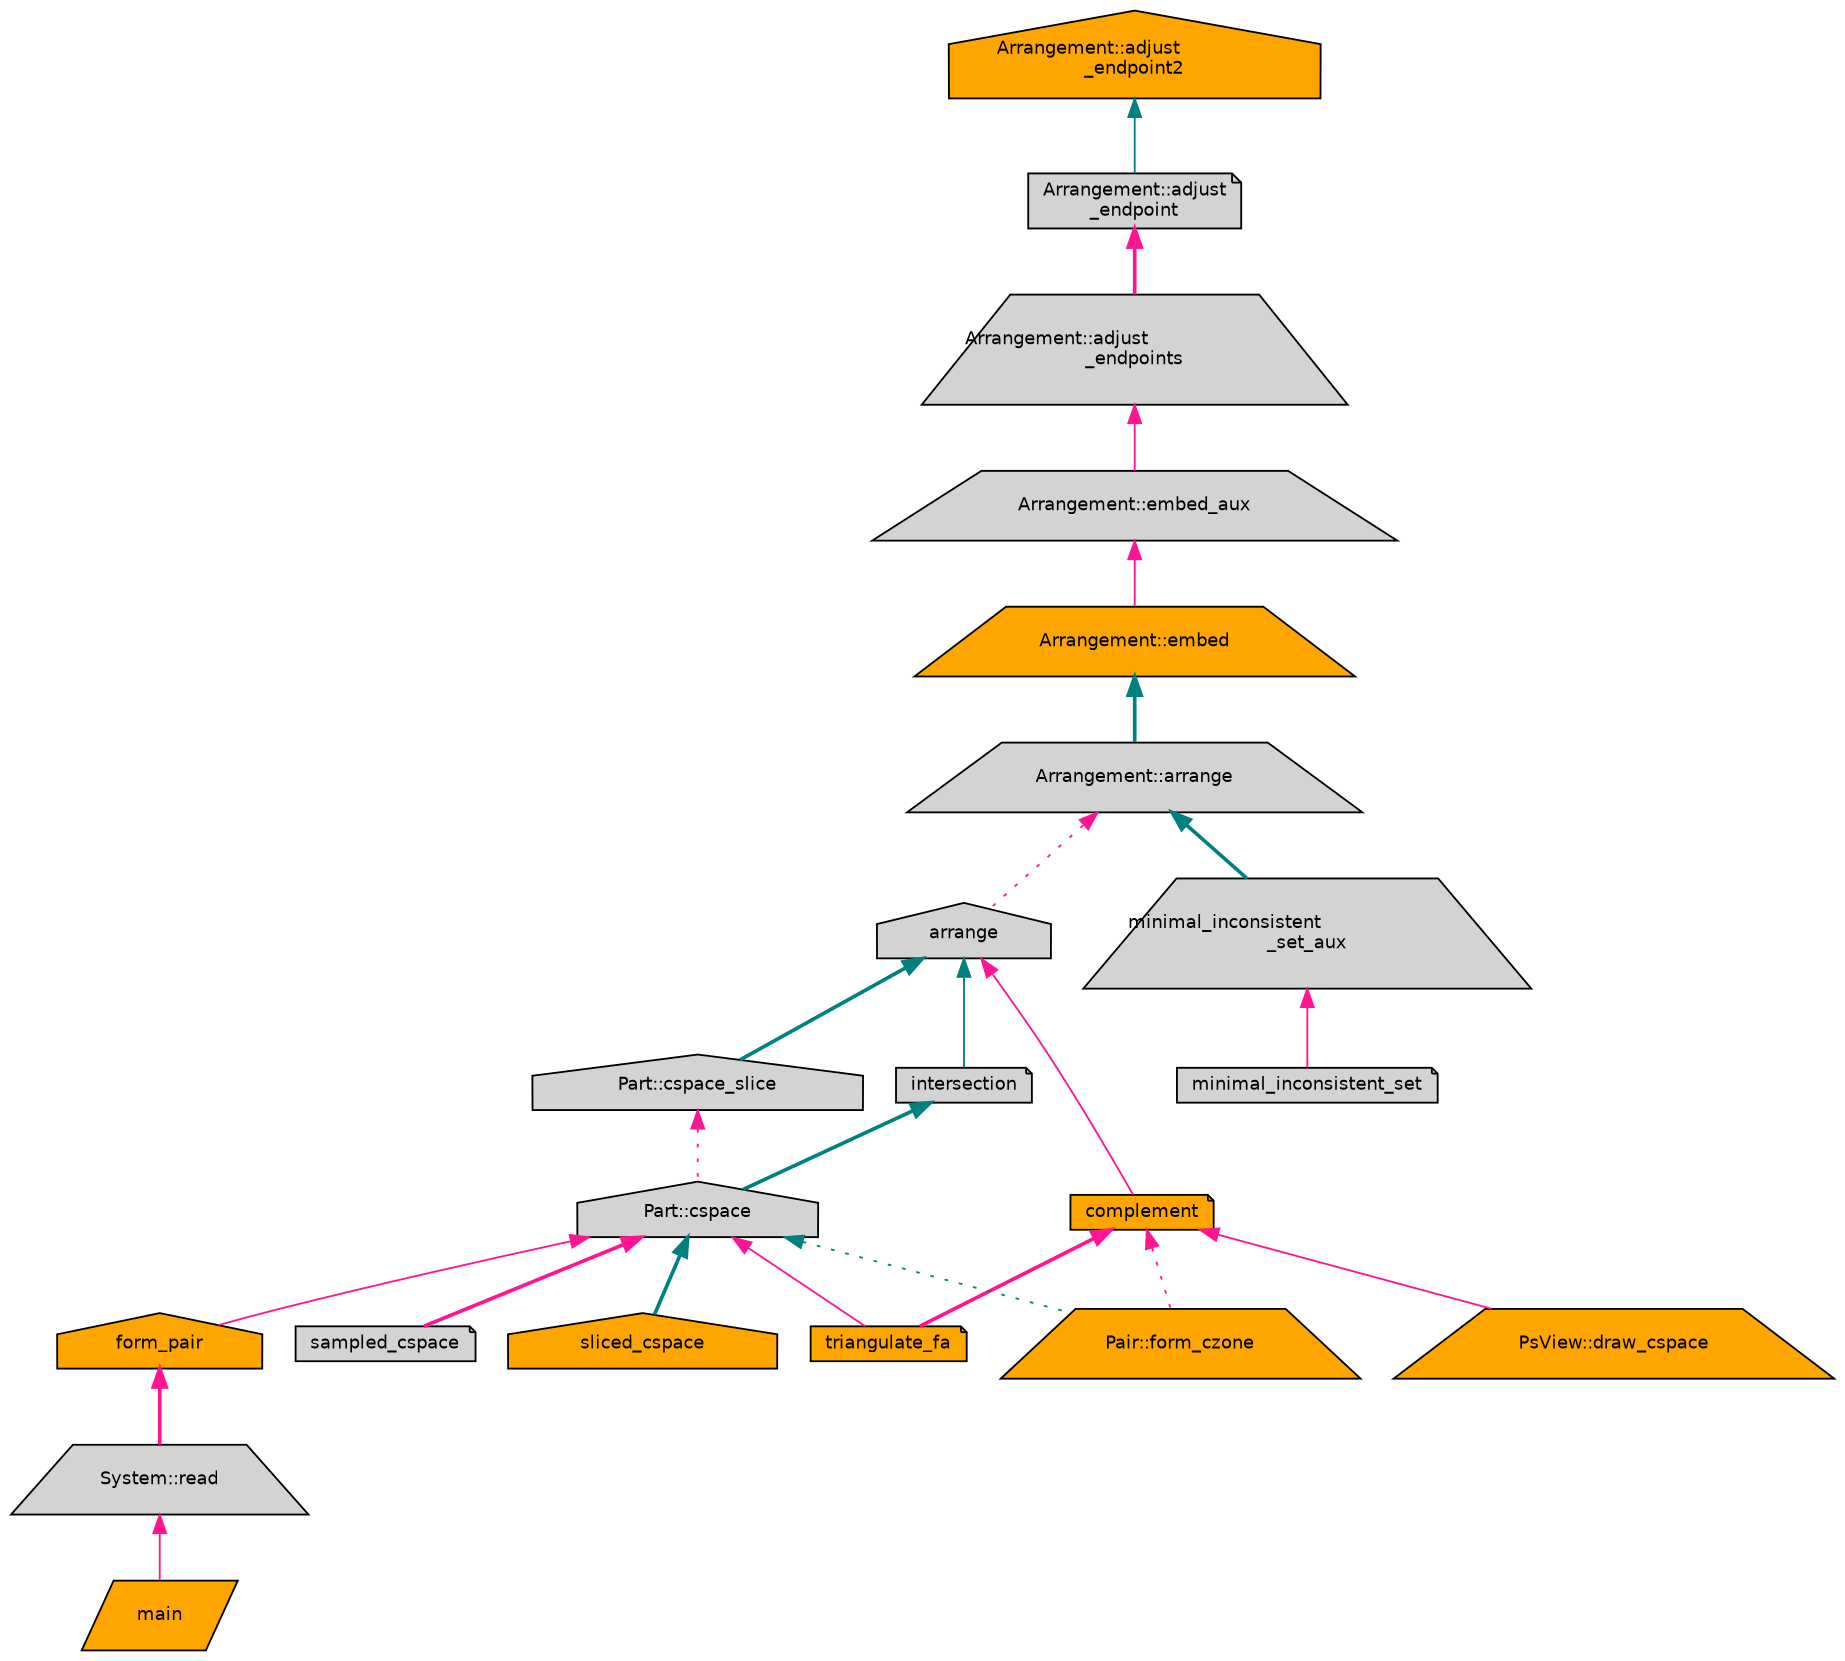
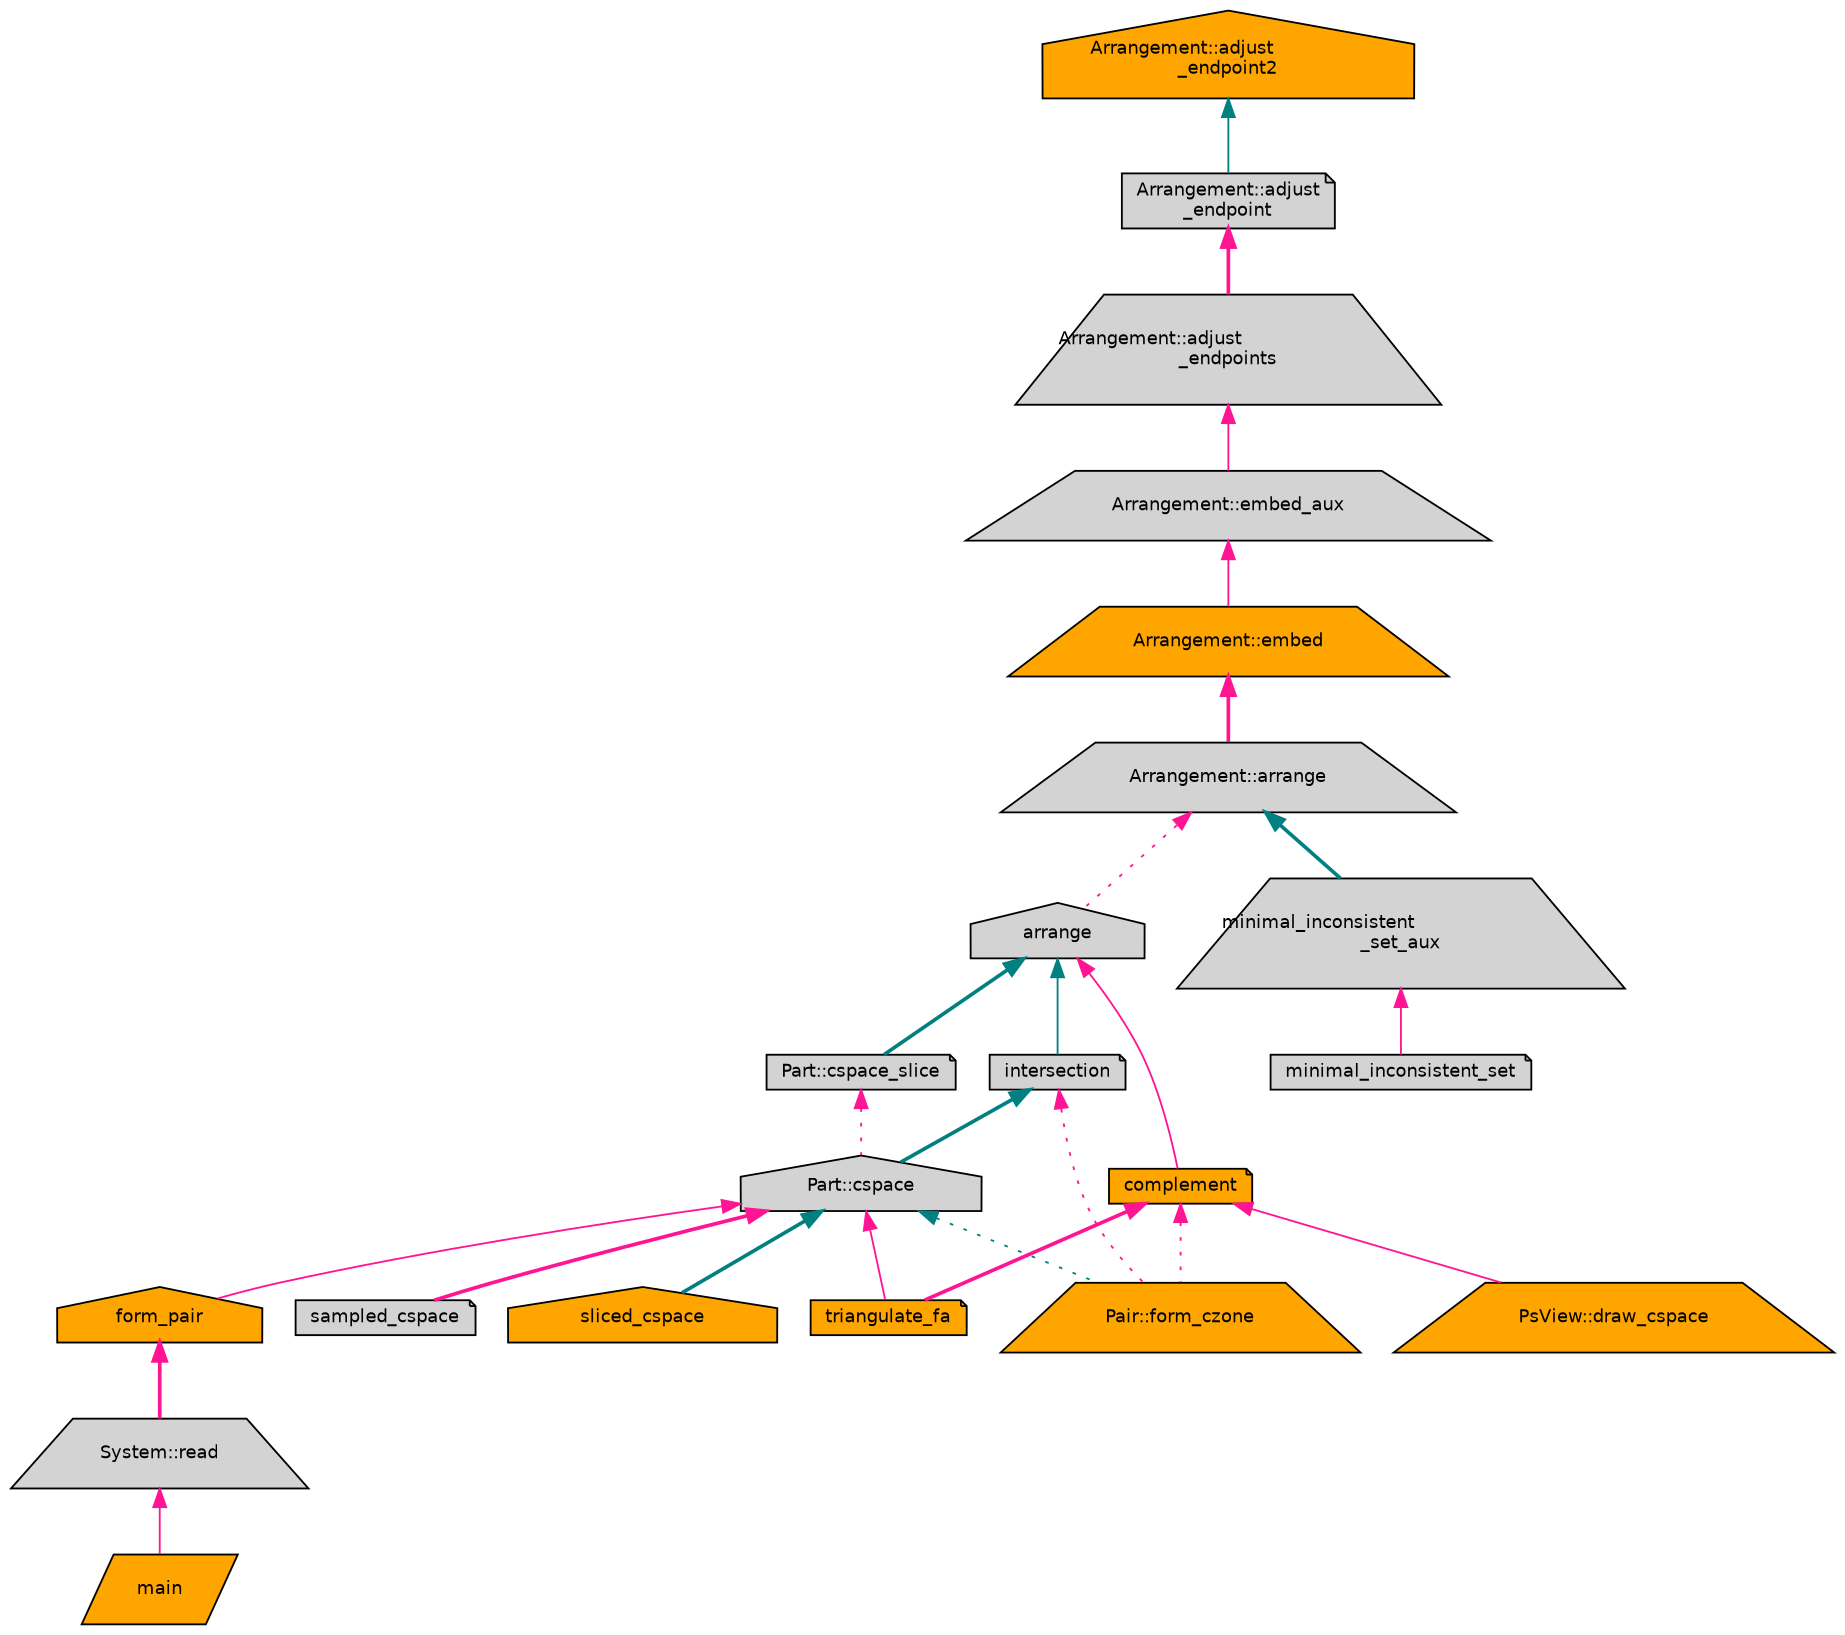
(1135, 719) -> (1228, 719)
(698, 1085) -> (861, 1072)
none -> (1086, 1203)
